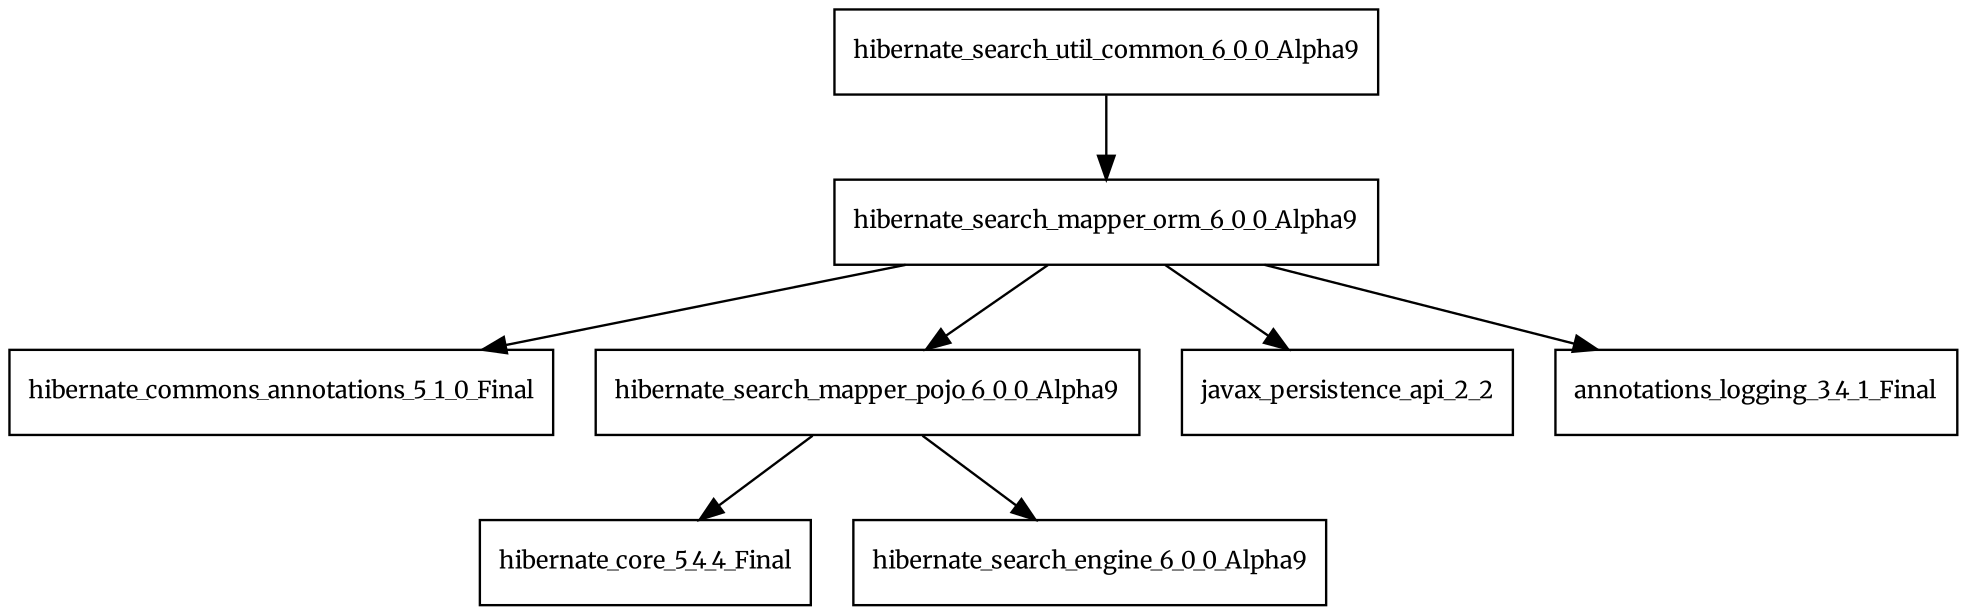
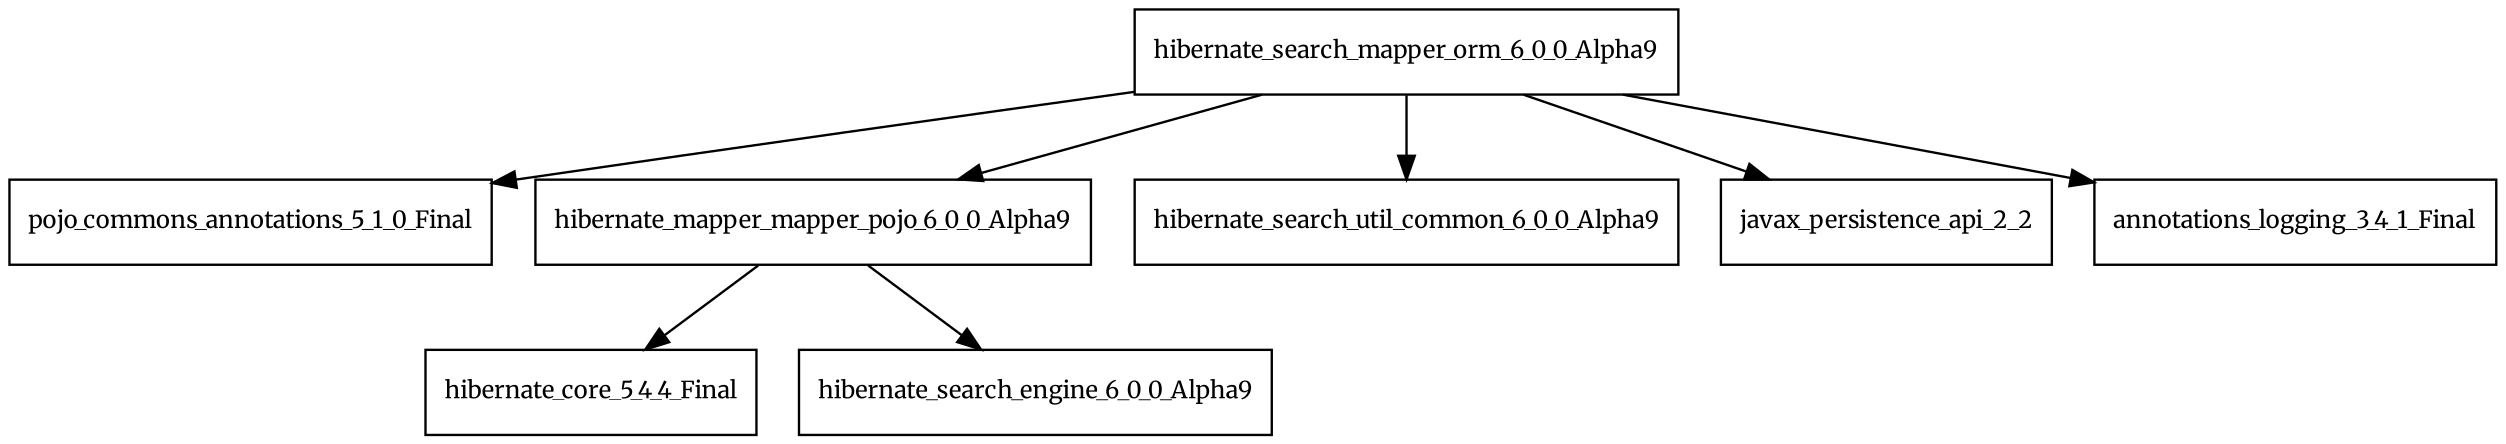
(1106, 126) -> (1407, 126)
(281, 392) -> (251, 222)
(868, 392) -> (813, 222)
